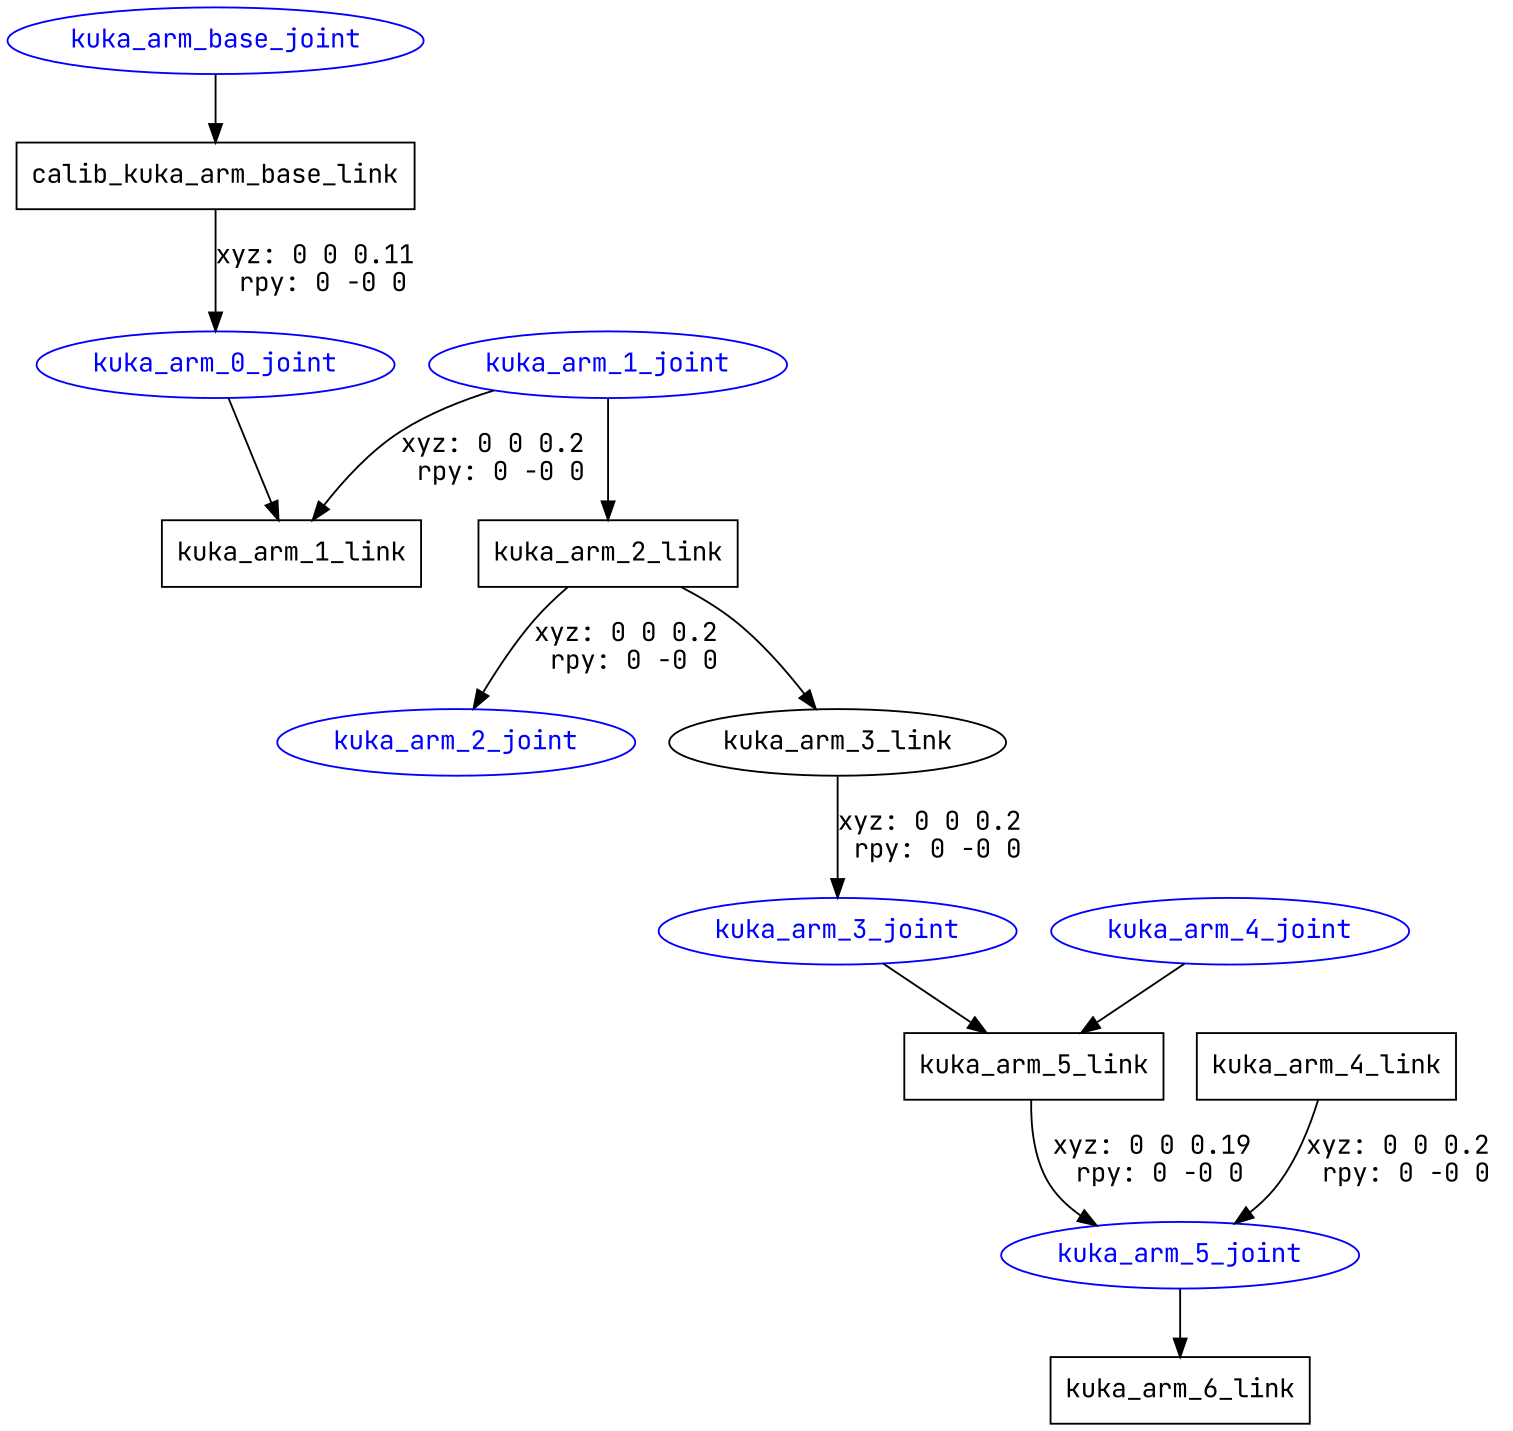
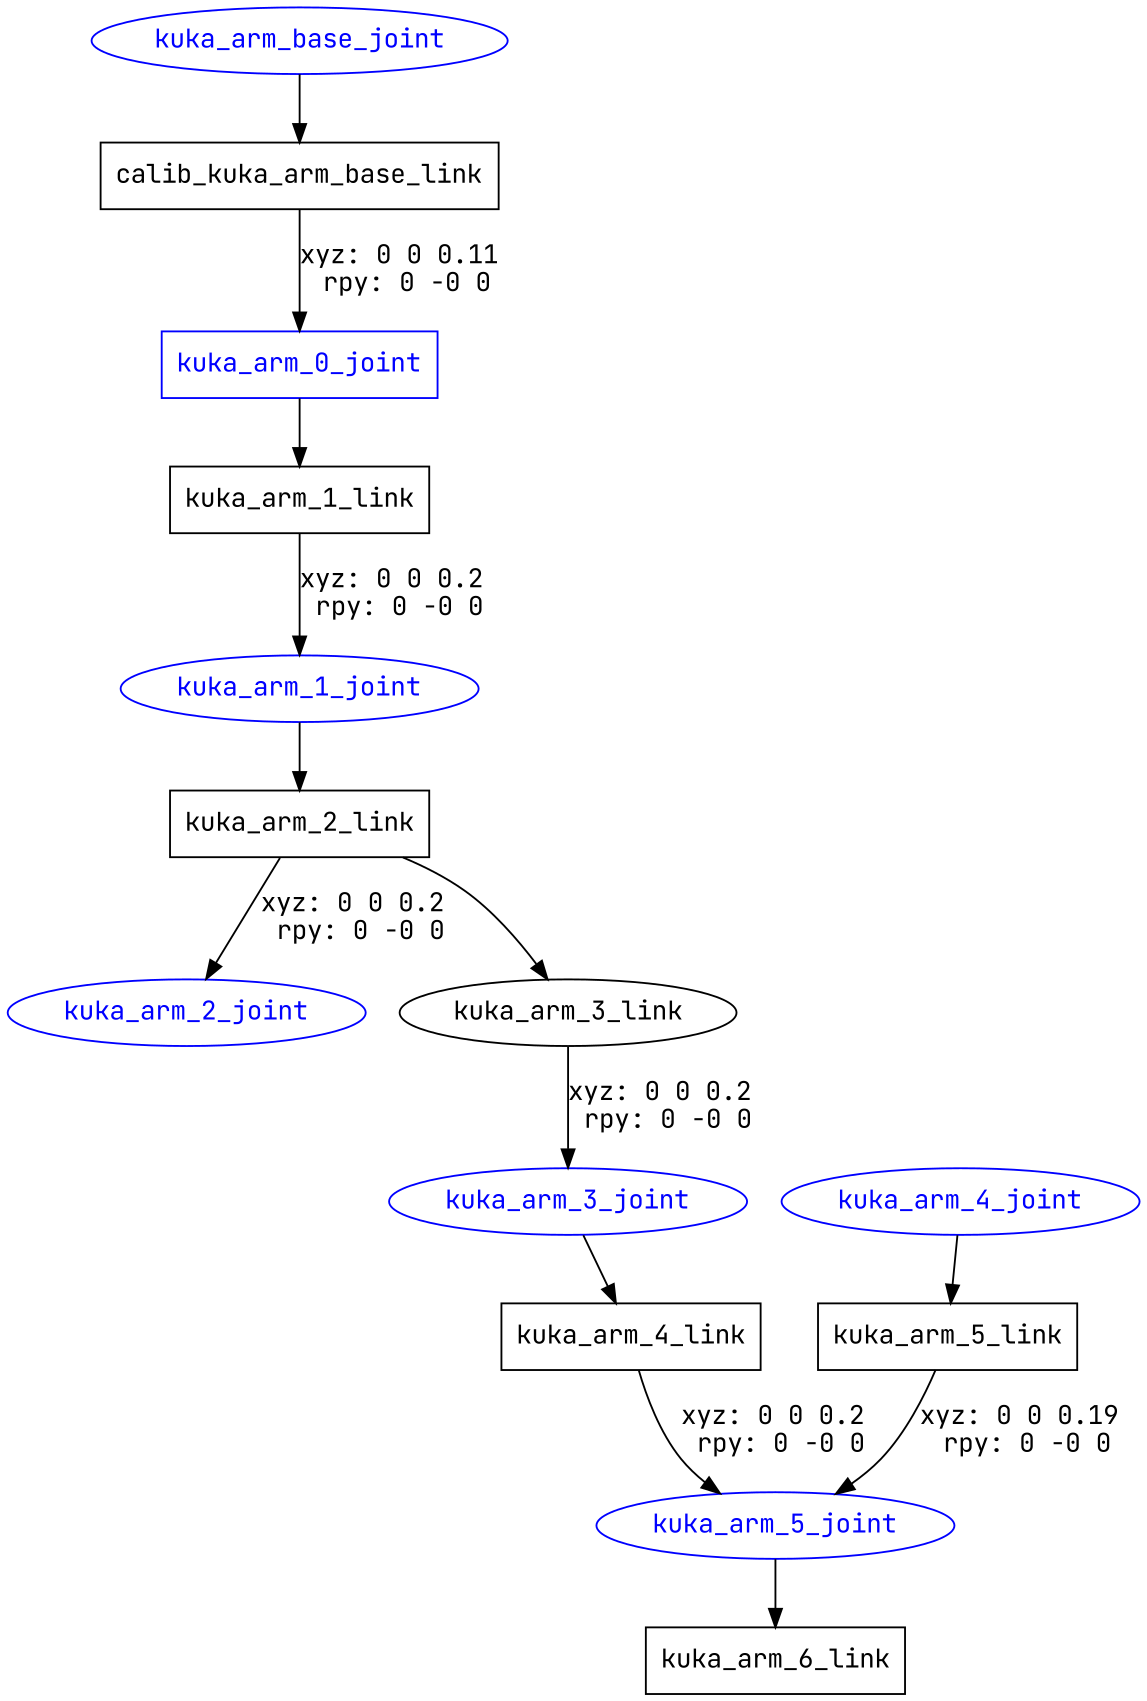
(216, 365) -> (300, 365)
(398, 433) -> (300, 585)
(927, 993) -> (596, 1261)
